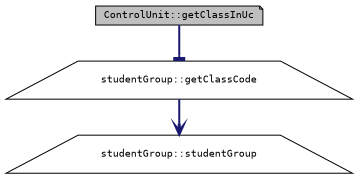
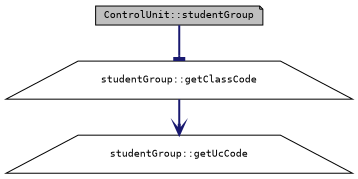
(179, 16) -> (179, 16)
(179, 154) -> (179, 154)
